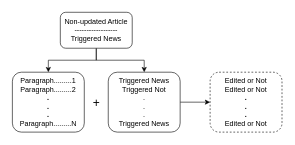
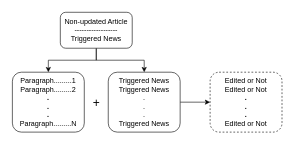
(144, 102) -> (144, 102)
